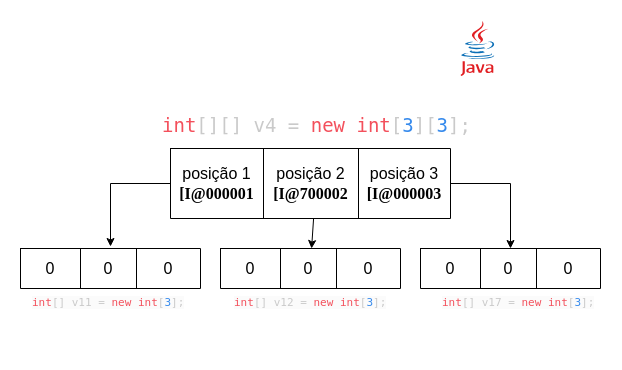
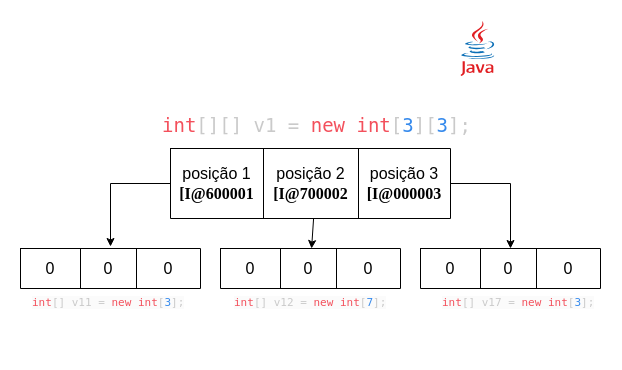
(289, 107) -> (289, 107)
(217, 184) -> (217, 184)
(295, 292) -> (295, 292)
